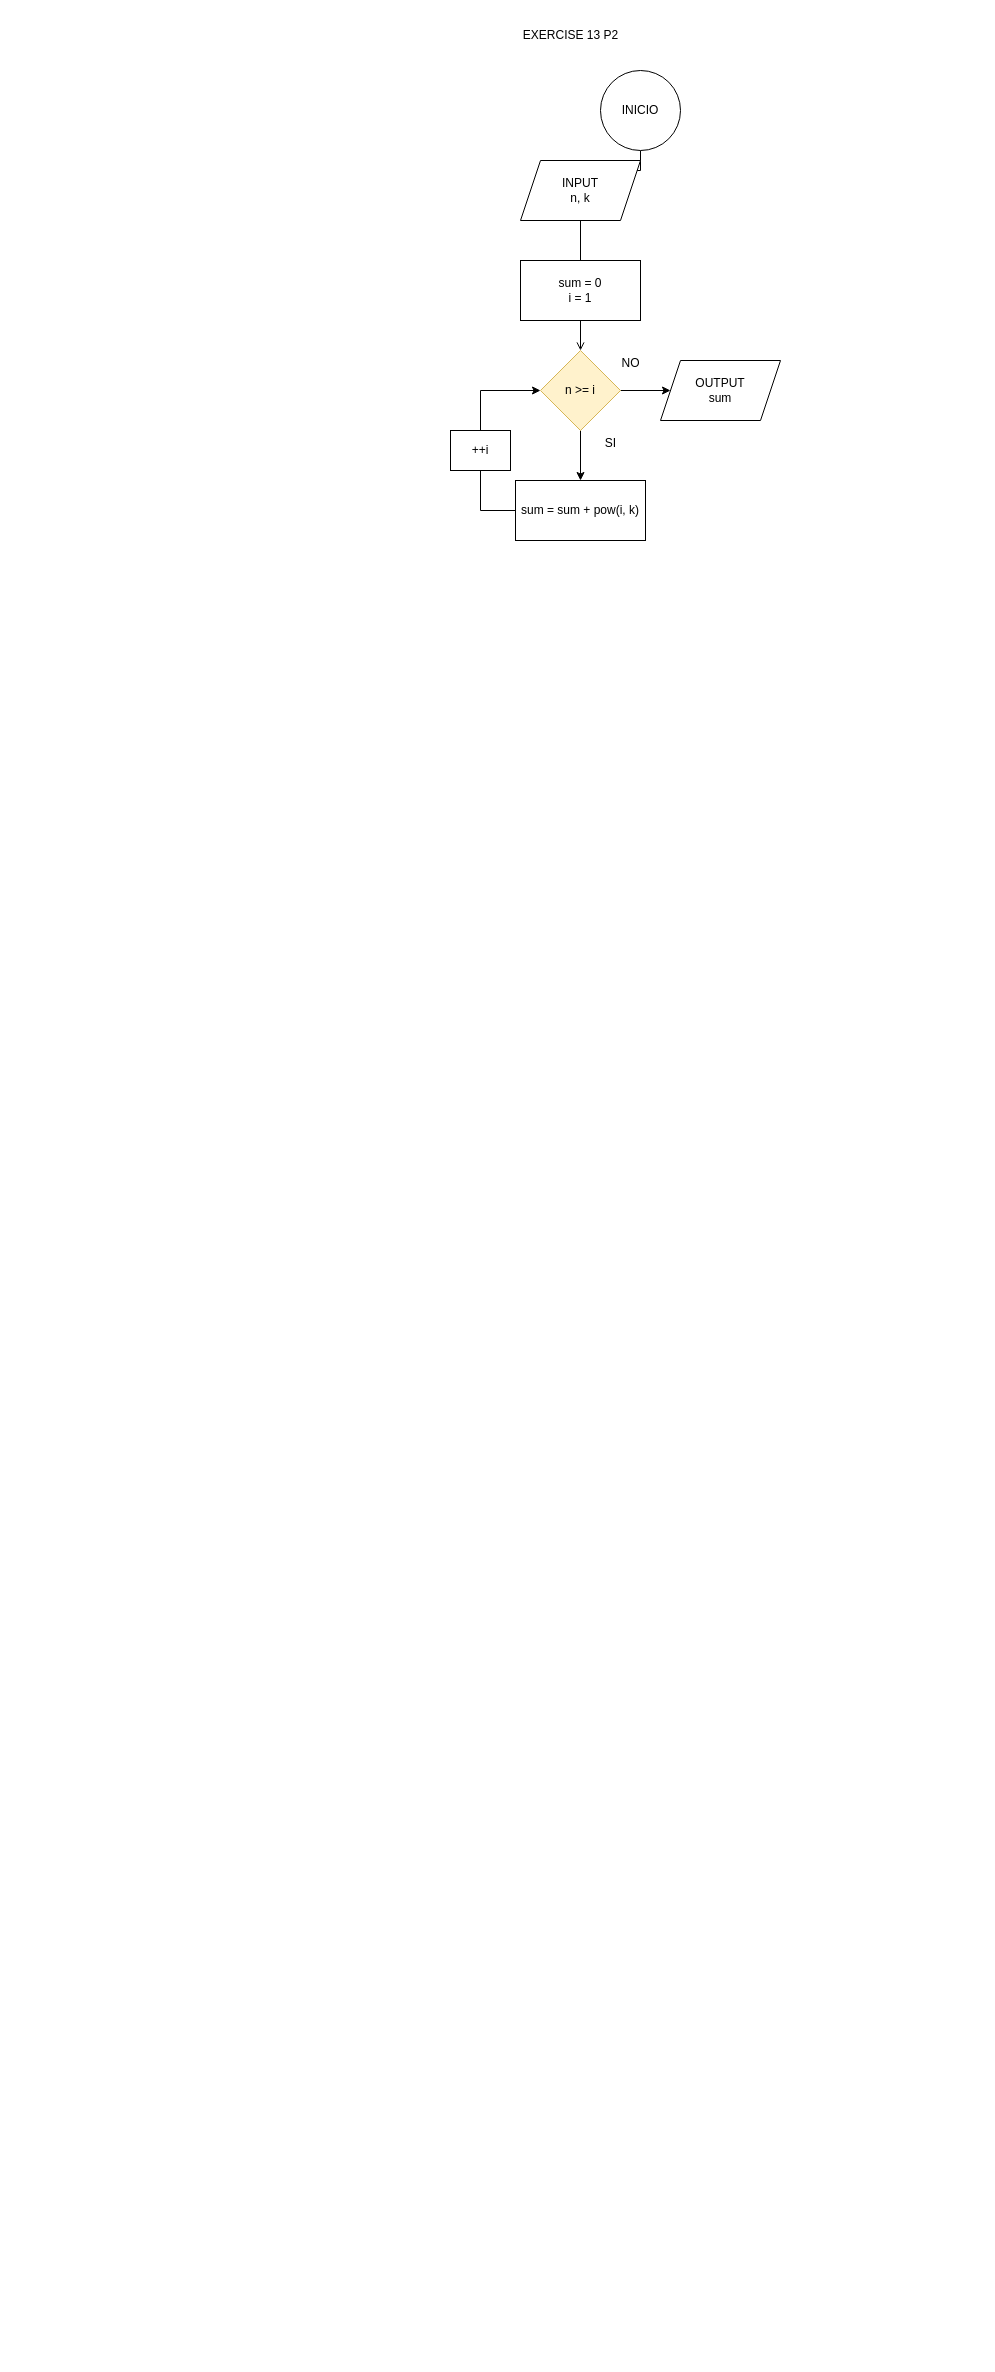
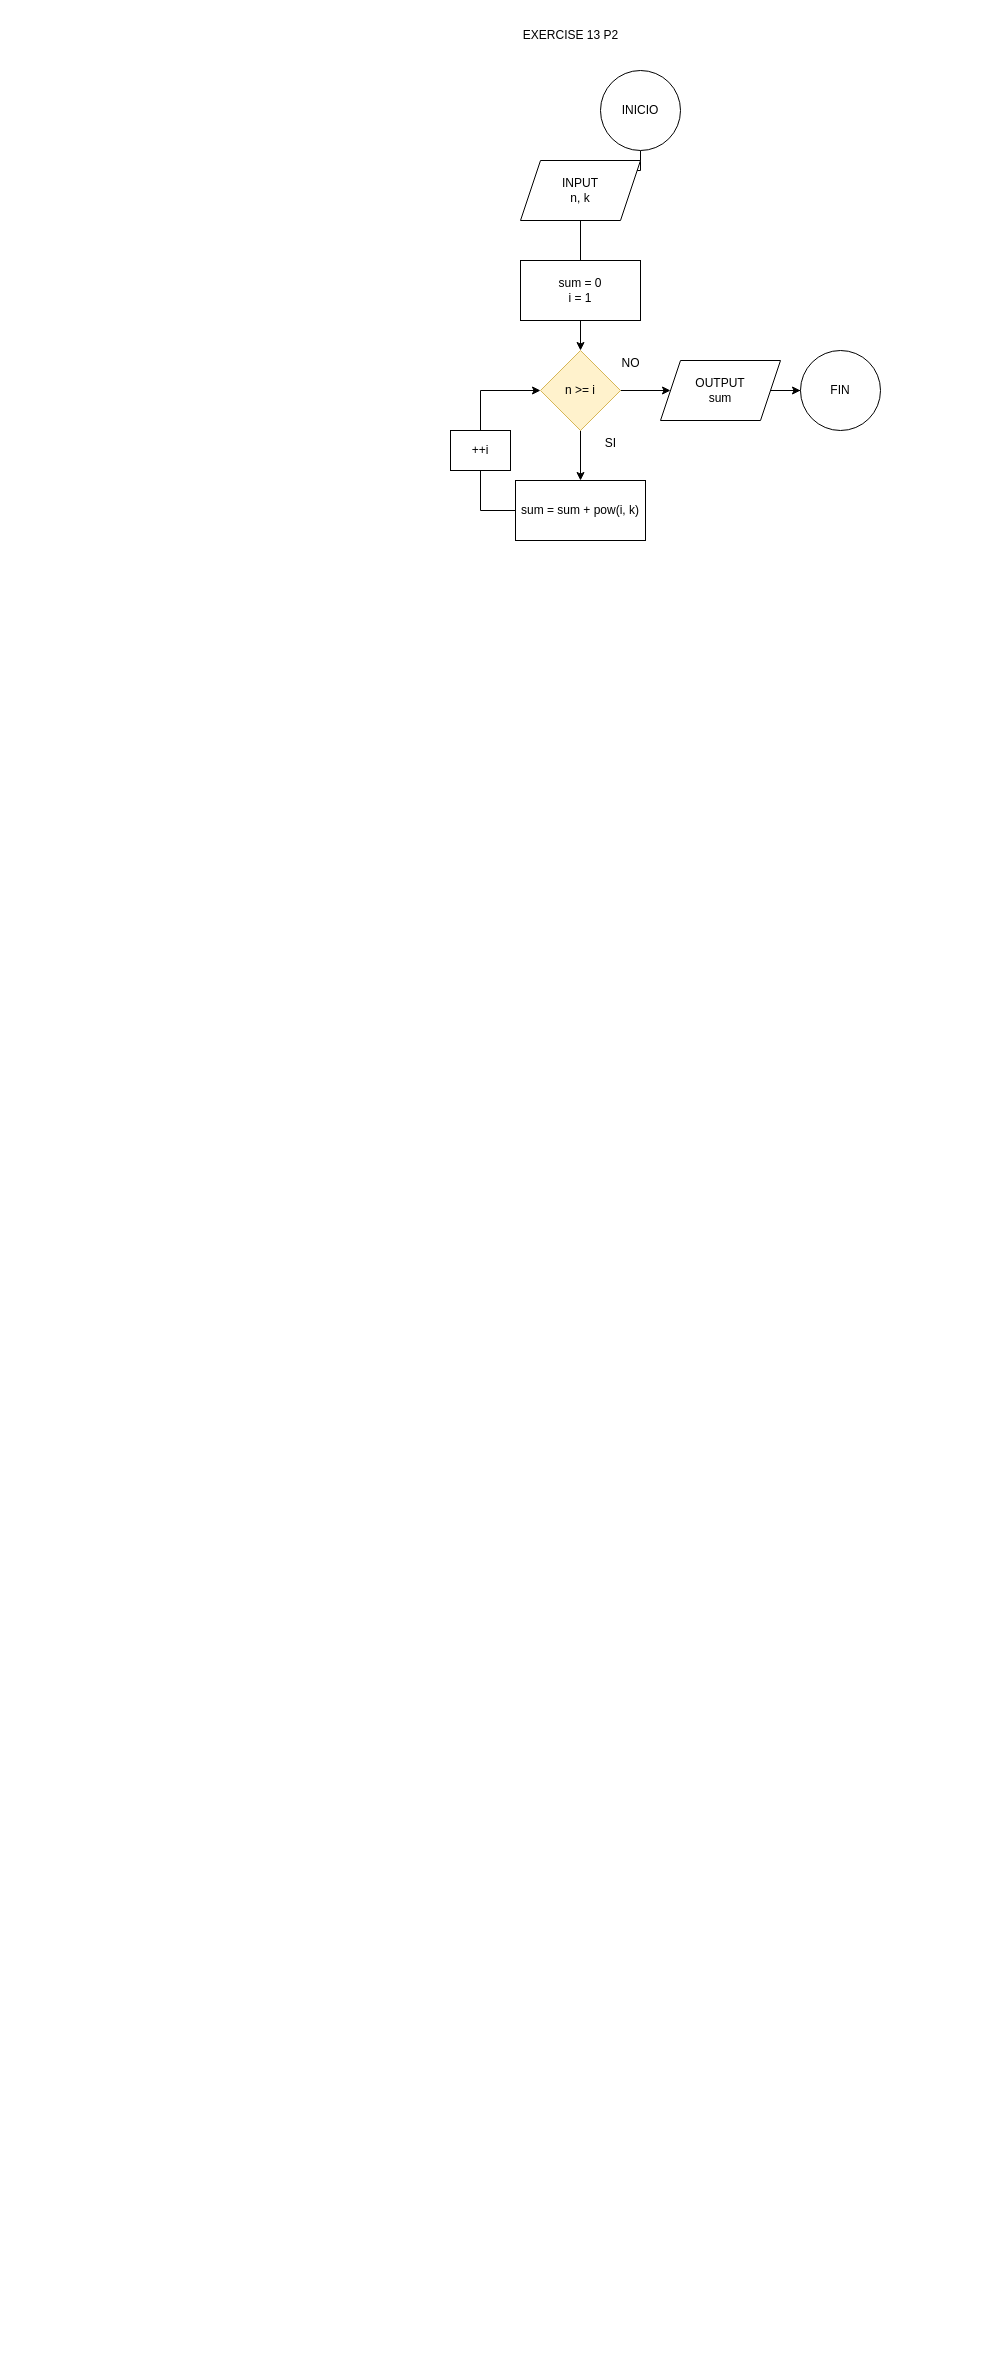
(581, 344) -> (581, 342)
none -> (800, 391)
none -> (841, 391)
